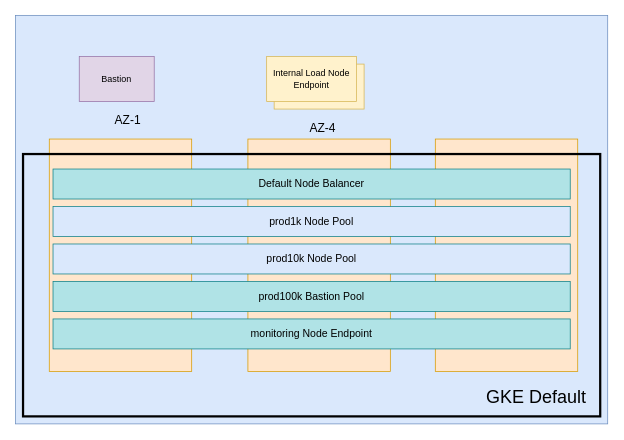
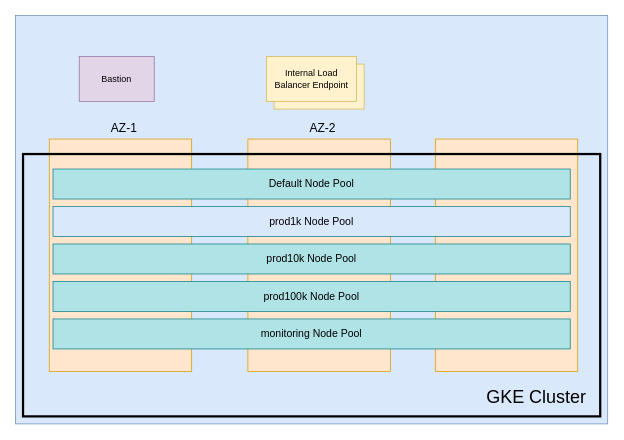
(312, 79) -> (312, 79)
(128, 120) -> (124, 128)
(323, 128) -> (323, 128)
(312, 184) -> (312, 184)
(312, 259) -> (312, 259)
(312, 297) -> (312, 297)
(312, 334) -> (312, 334)
(537, 398) -> (537, 398)
